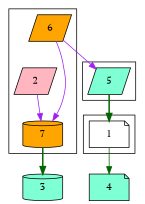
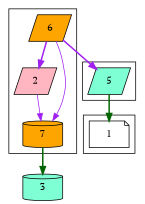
(72, 48) -> (72, 48)
none -> (44, 51)
(109, 187) -> none
